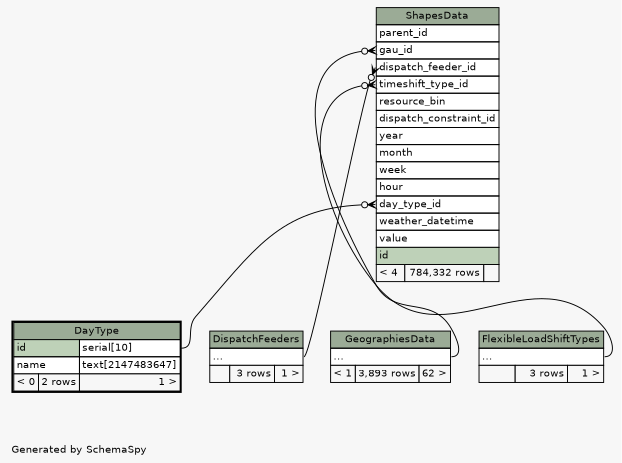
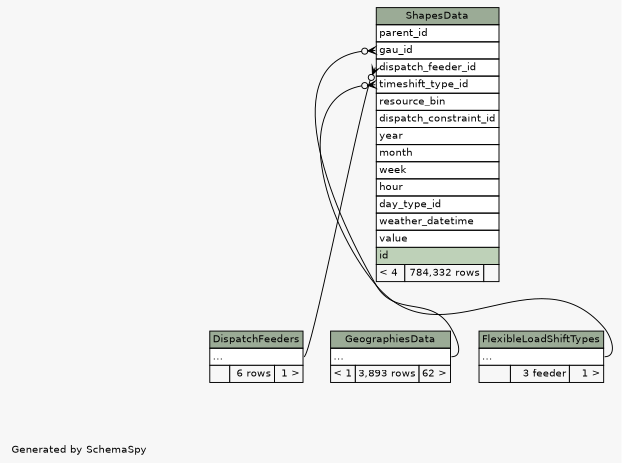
(97, 357) -> none
(254, 373) -> (254, 373)
(547, 373) -> (545, 373)
